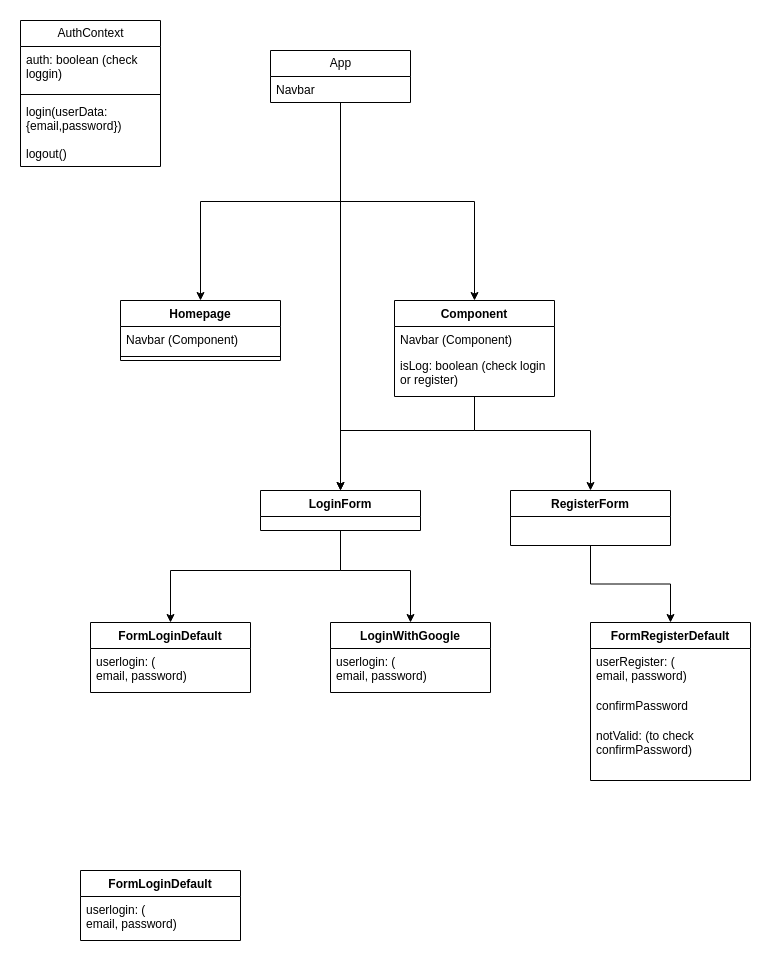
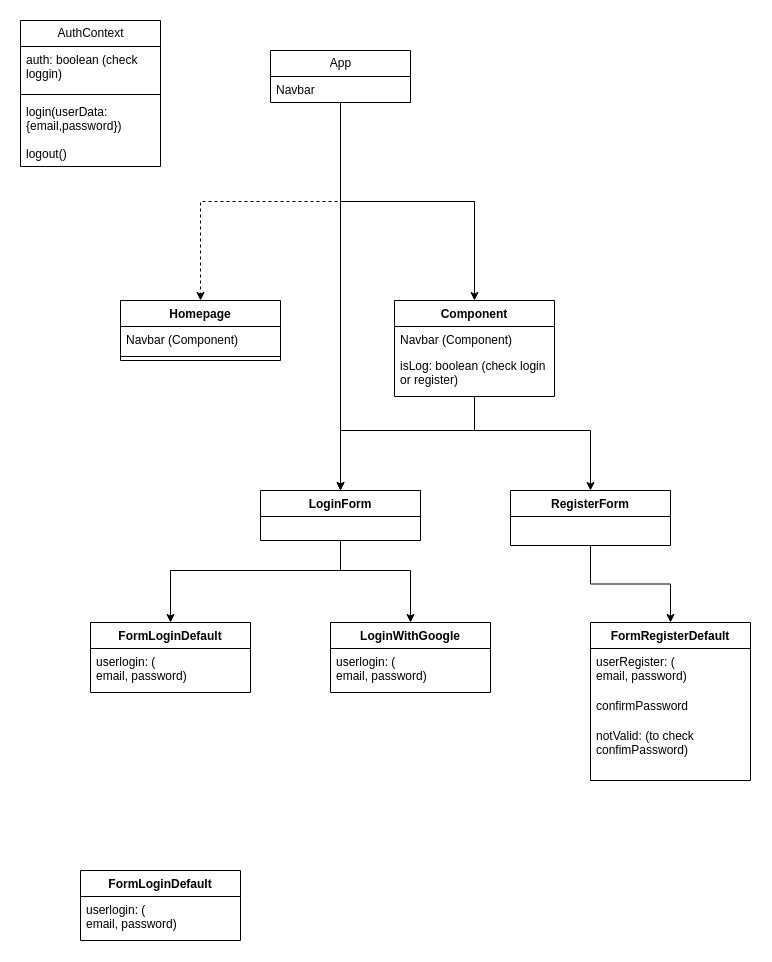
(224, 202) -> (224, 202)
(341, 511) -> (341, 516)
(672, 744) -> (672, 744)
